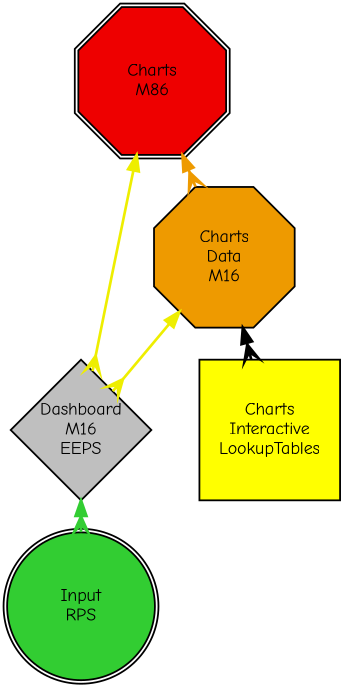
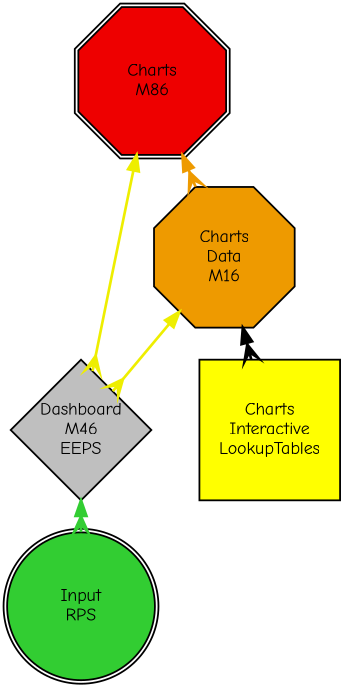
(81, 430) -> (81, 430)
